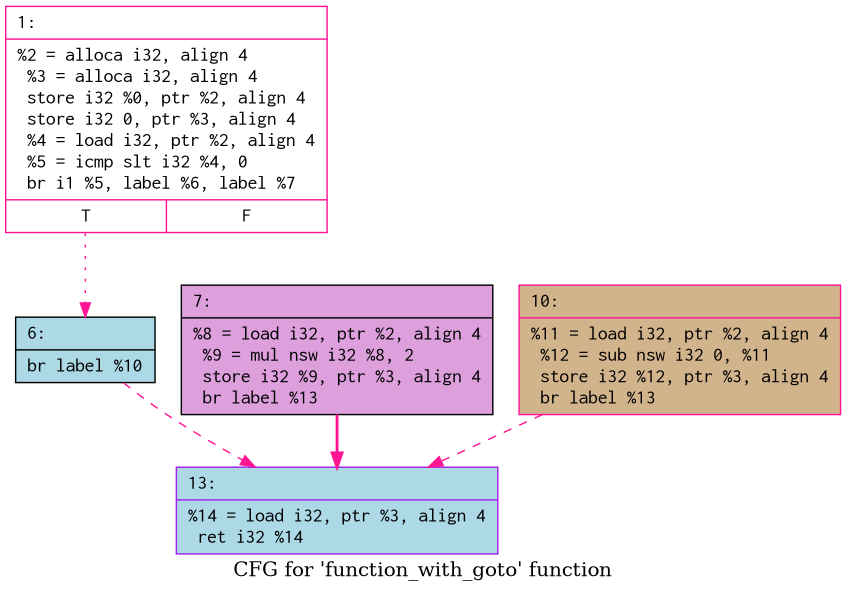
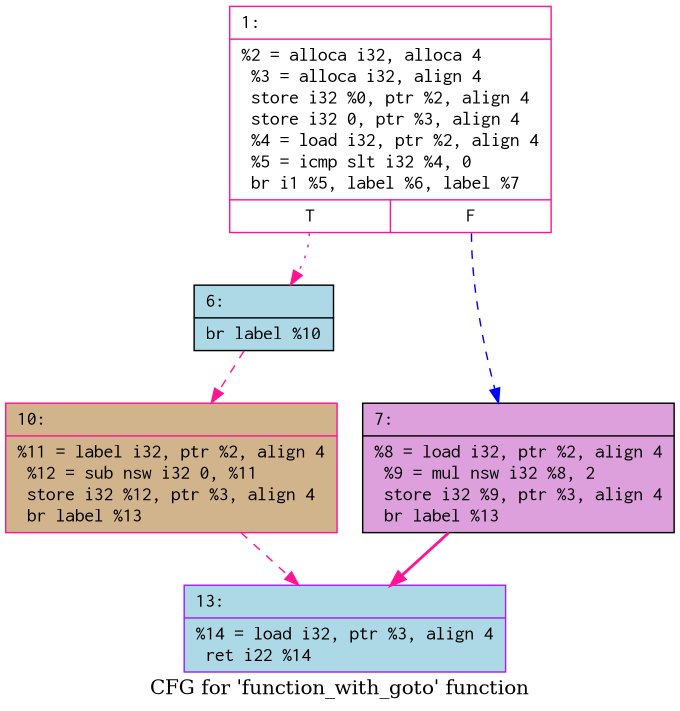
(133, 55) -> (361, 55)
none -> (478, 312)
(680, 334) -> (171, 452)
(181, 424) -> (232, 371)
(246, 537) -> (254, 655)
